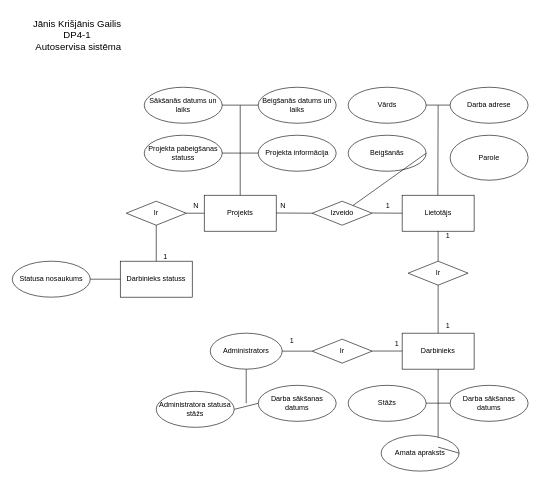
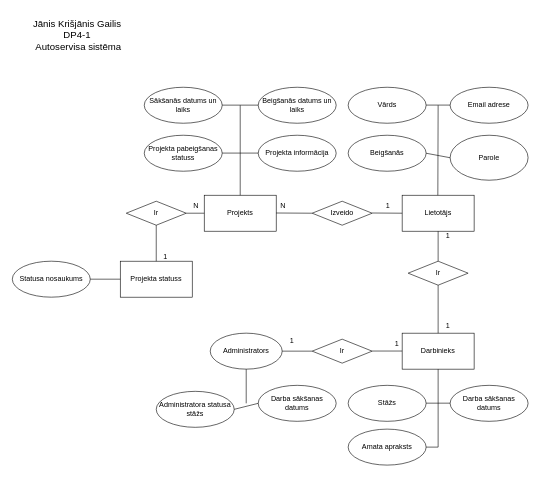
(489, 105) -> (489, 105)
(390, 179) -> (436, 155)
(156, 279) -> (156, 279)
(420, 453) -> (387, 447)
